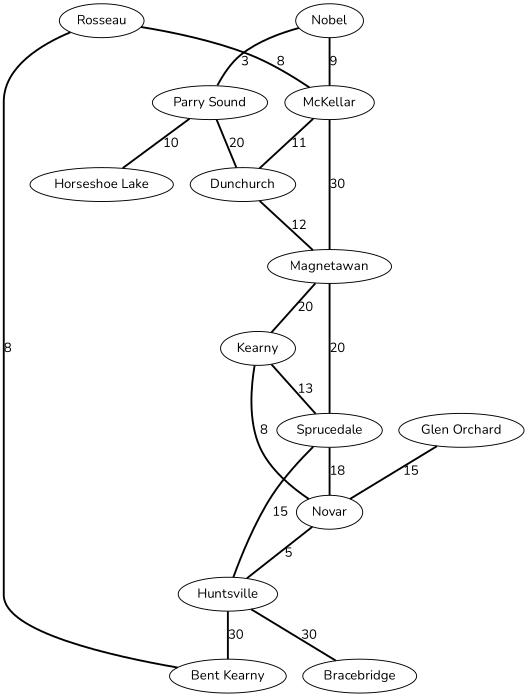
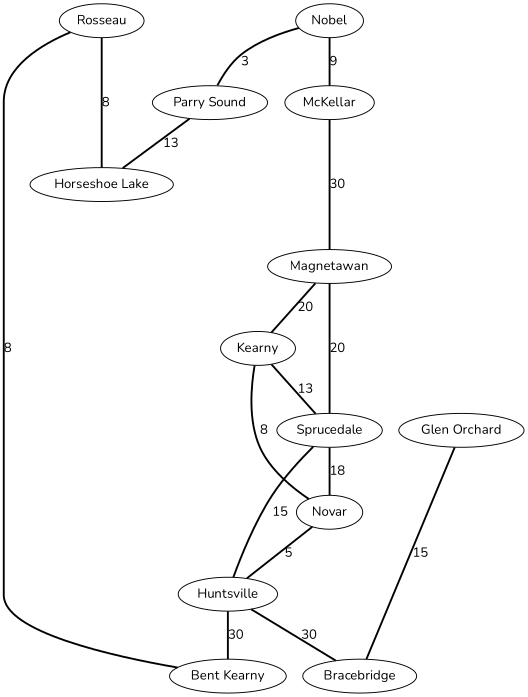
(229, 47) -> (102, 103)
(171, 144) -> (171, 144)
(243, 185) -> none
(393, 473) -> (411, 553)
